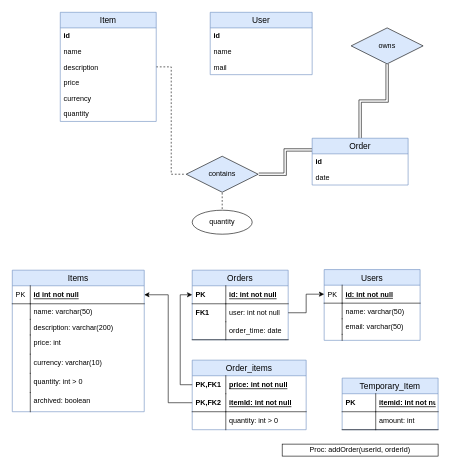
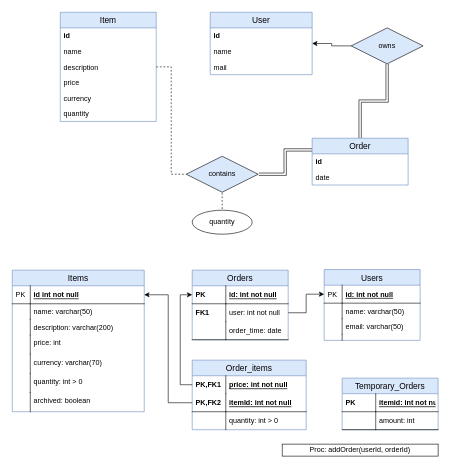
none -> (326, 44)
(74, 362) -> (74, 362)
(390, 387) -> (390, 387)
